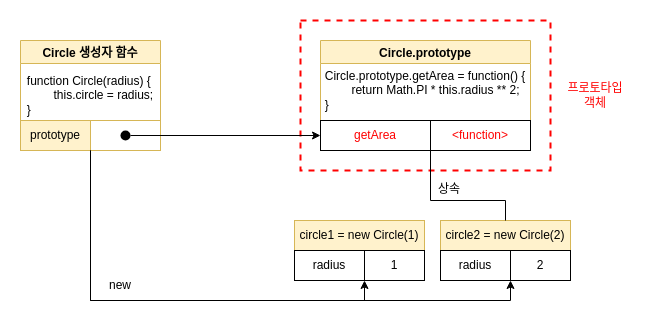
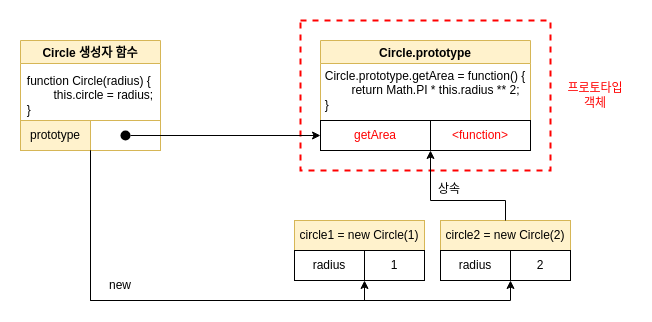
(431, 156) -> (431, 158)
